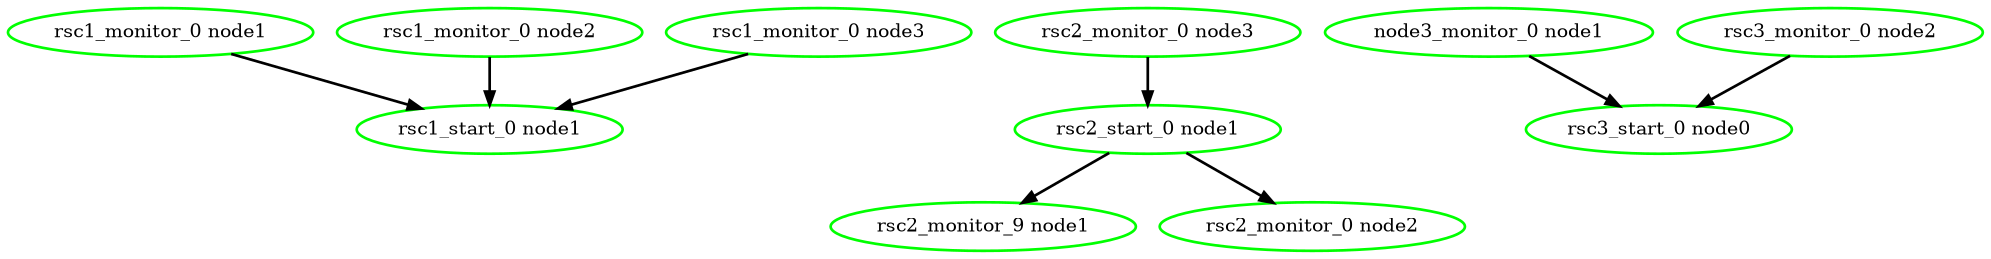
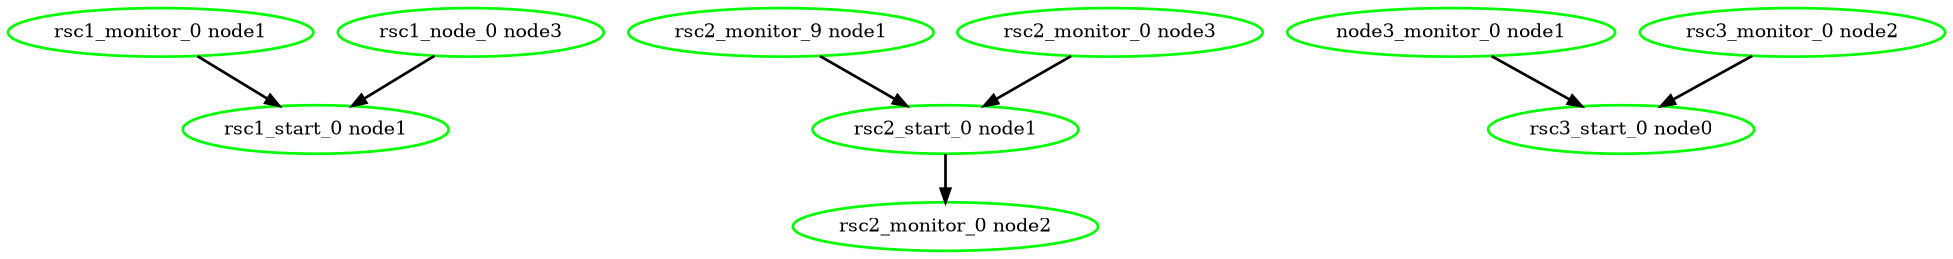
(490, 32) -> none
(819, 32) -> (471, 32)
(1072, 174) -> (857, 78)
